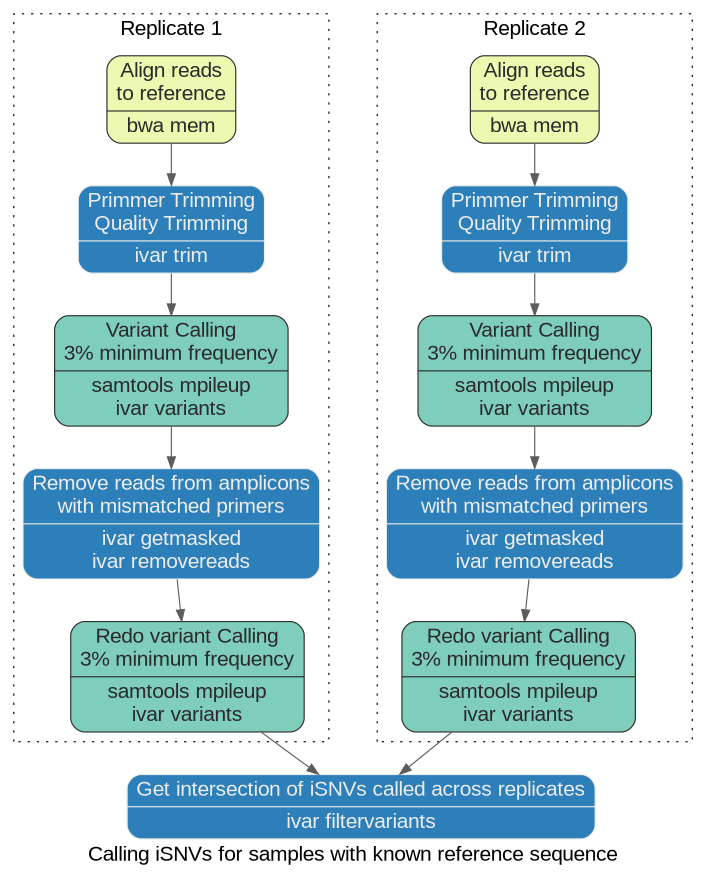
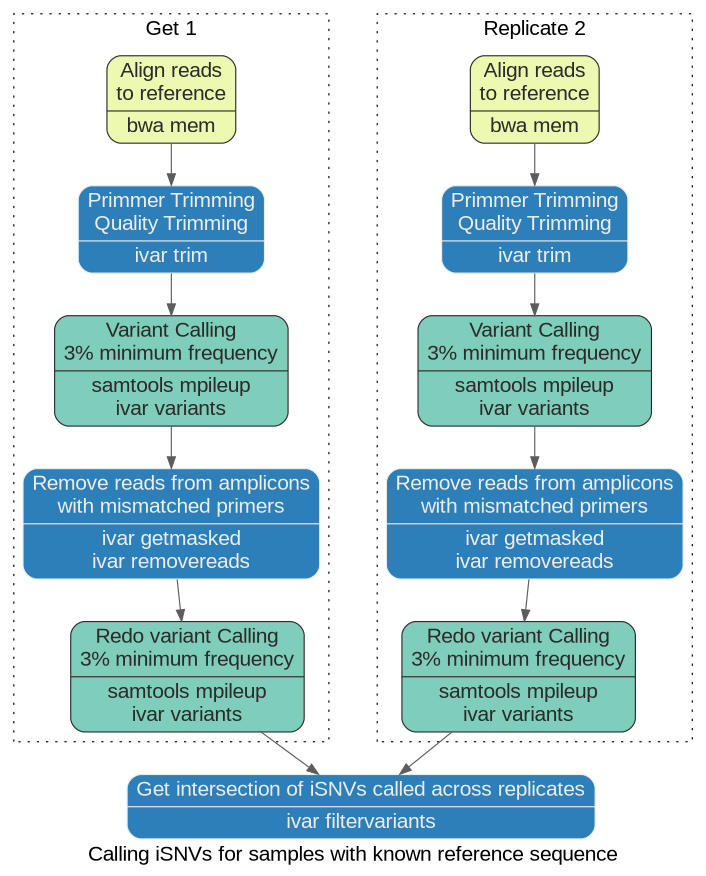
(171, 30) -> (171, 30)
